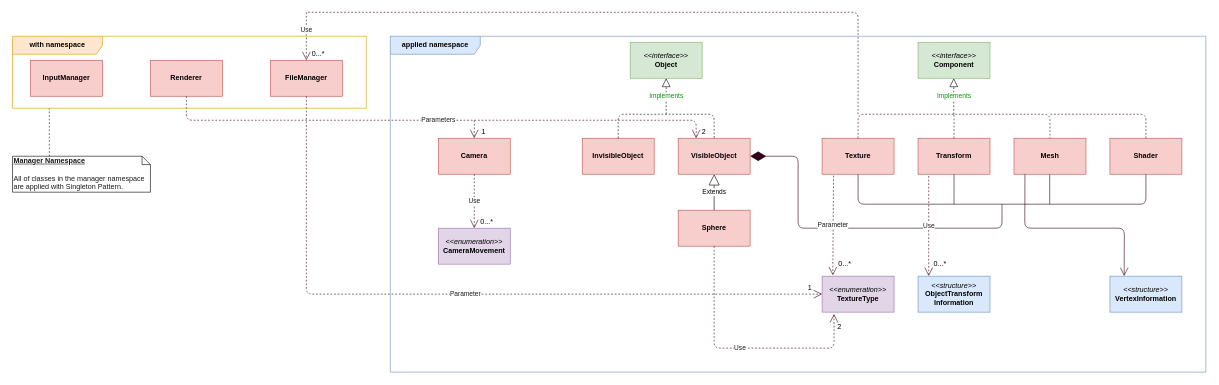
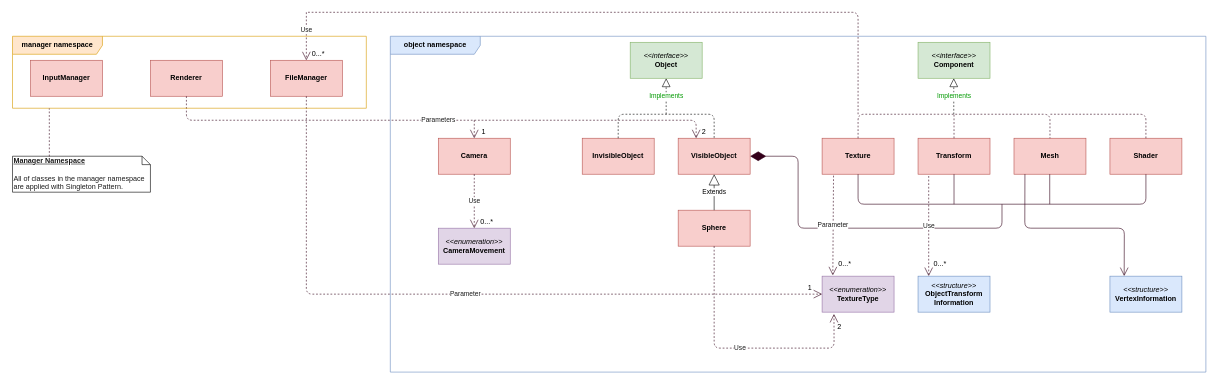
(57, 45) -> (57, 45)
(435, 45) -> (435, 45)
